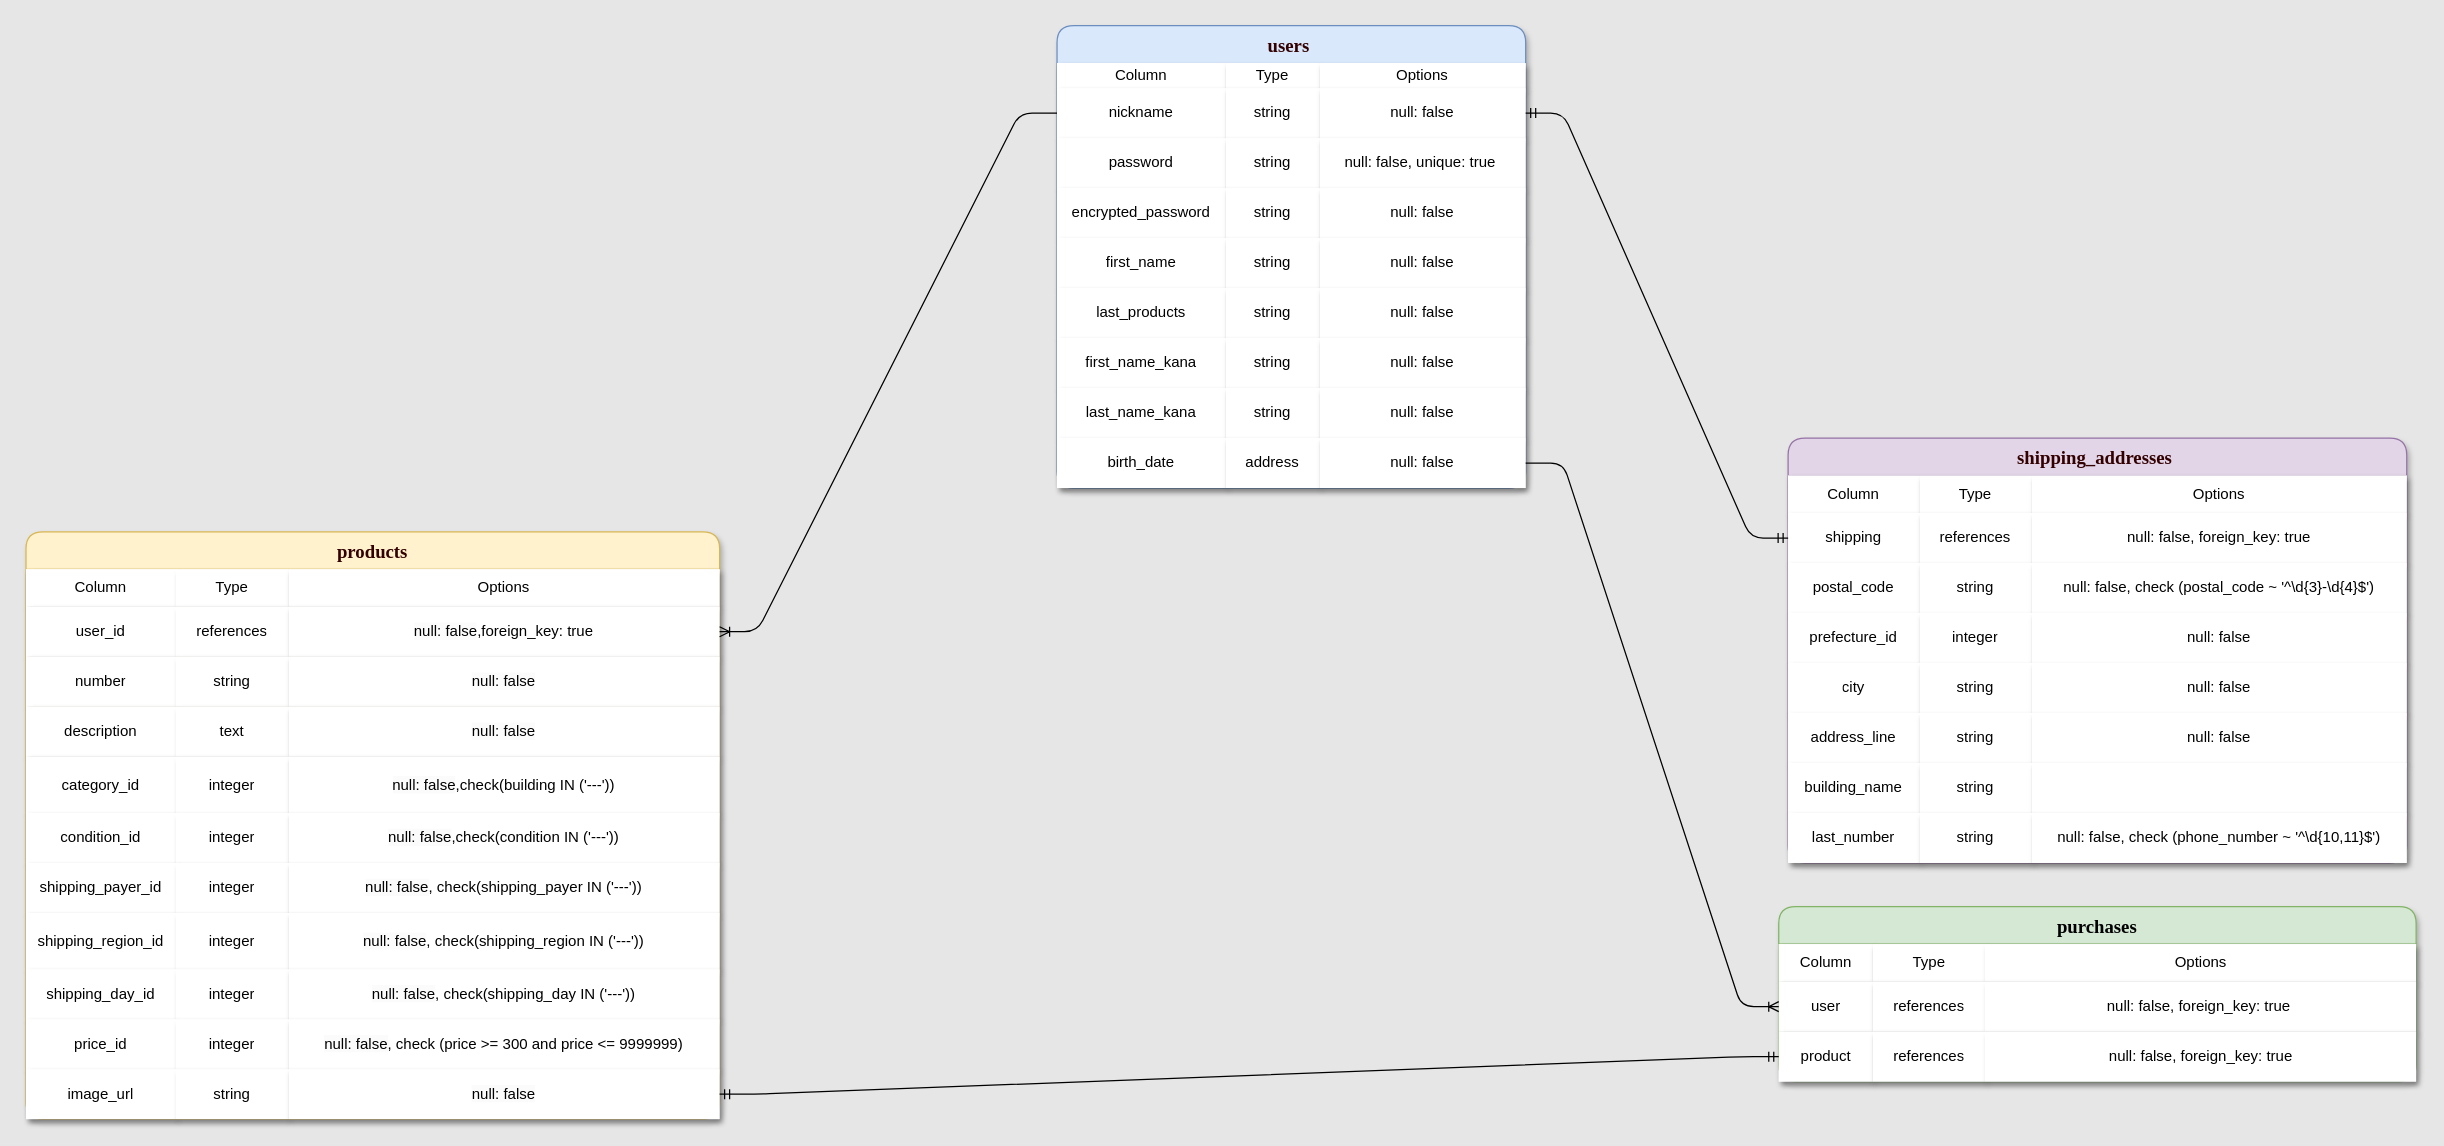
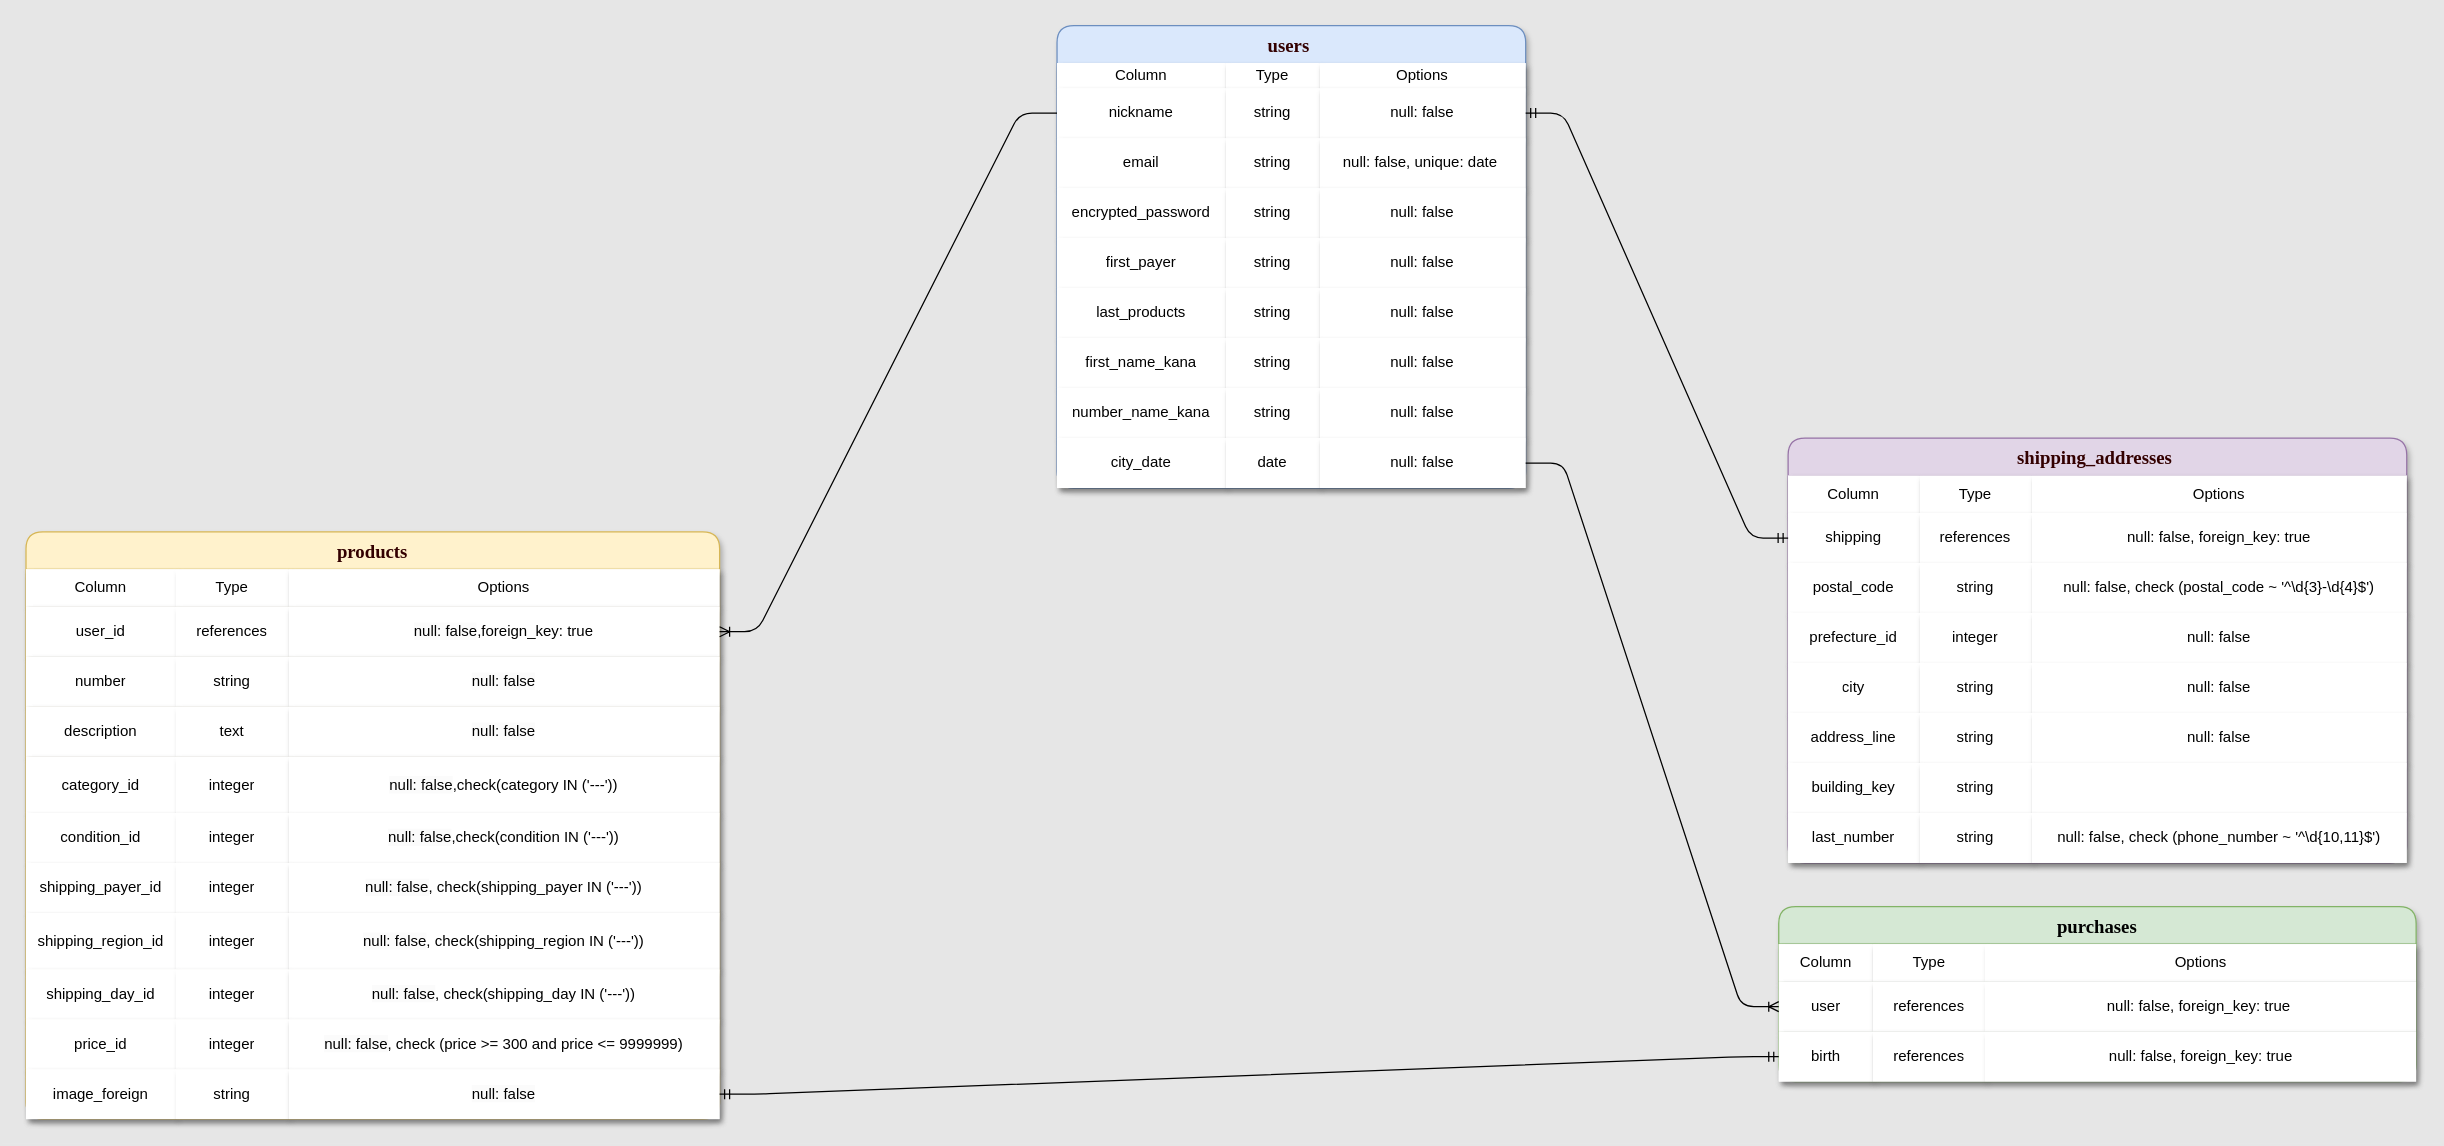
(1141, 163) -> (1141, 163)
(1423, 163) -> (1423, 163)
(1141, 263) -> (1141, 263)
(1141, 413) -> (1141, 413)
(1141, 463) -> (1141, 463)
(1273, 463) -> (1273, 463)
(504, 786) -> (504, 786)
(1854, 788) -> (1854, 788)
(1826, 1057) -> (1826, 1057)
(101, 1094) -> (101, 1094)
